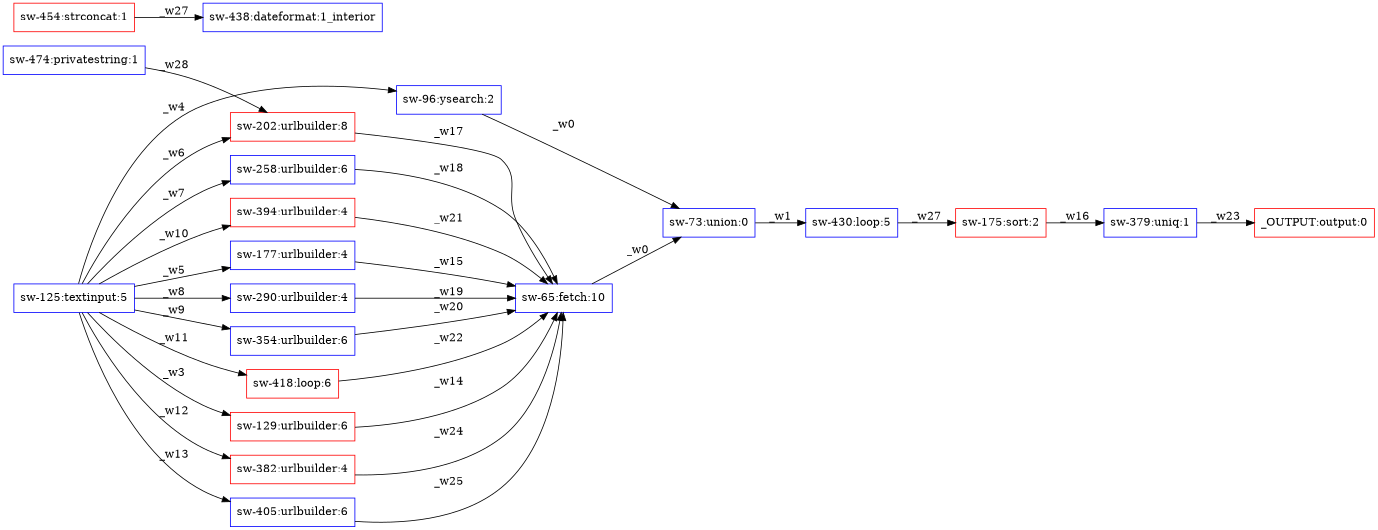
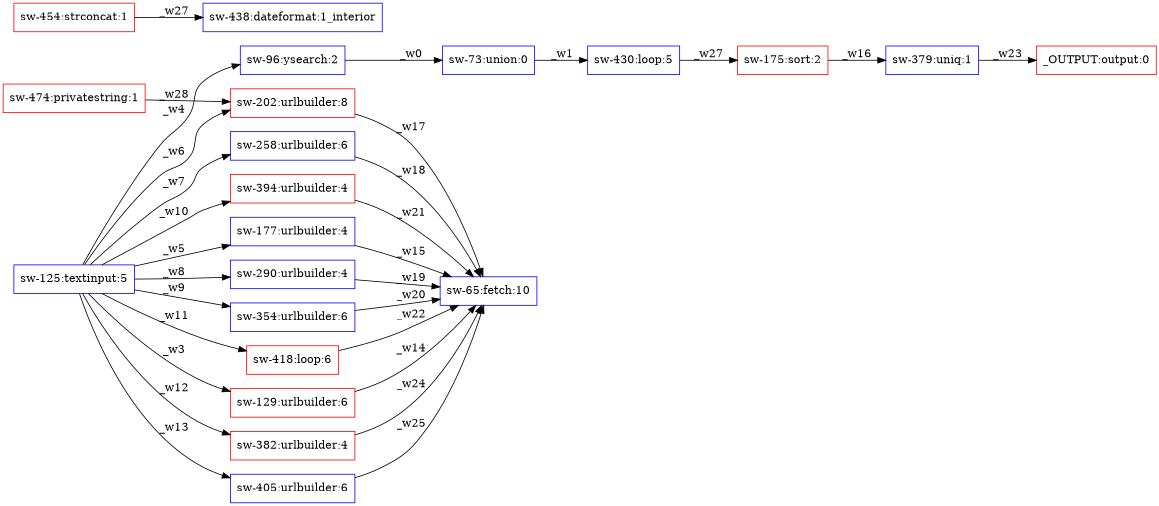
(74, 60) -> (74, 98)
(633, 262) -> none
